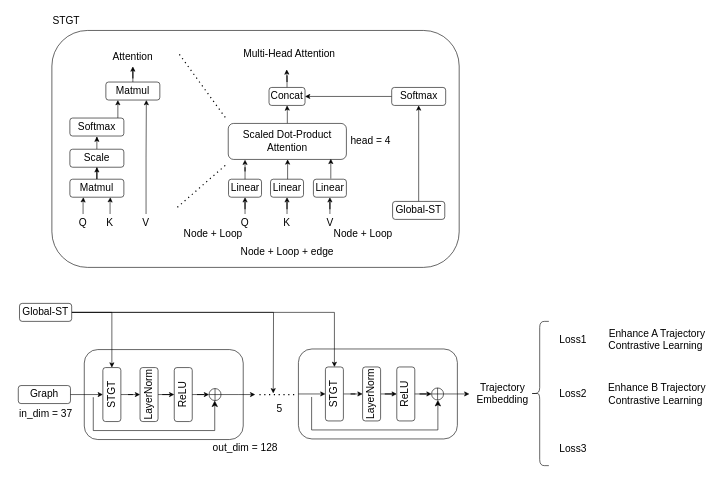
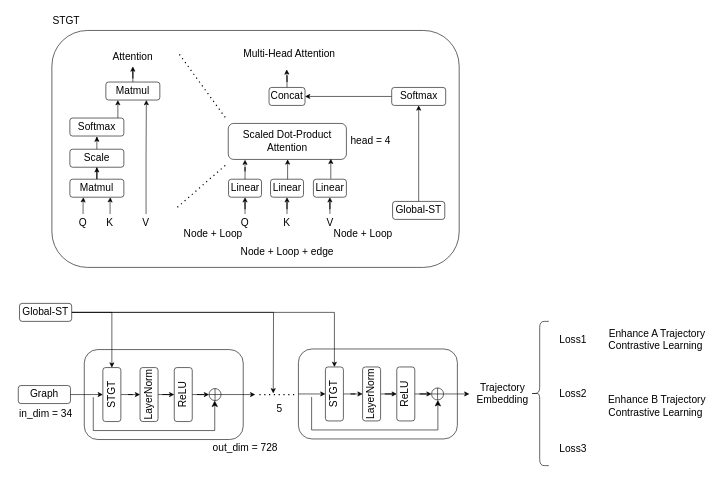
(287, 111) -> none
(657, 394) -> (657, 406)
(46, 414) -> (46, 414)
(245, 449) -> (245, 449)
